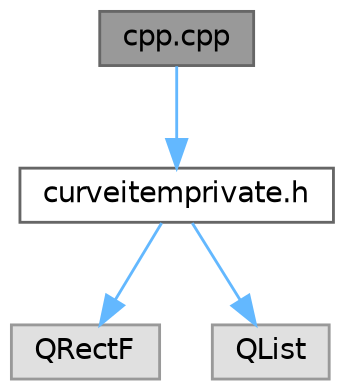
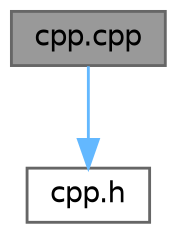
(177, 195) -> (88, 195)
(85, 352) -> none
(271, 352) -> none
